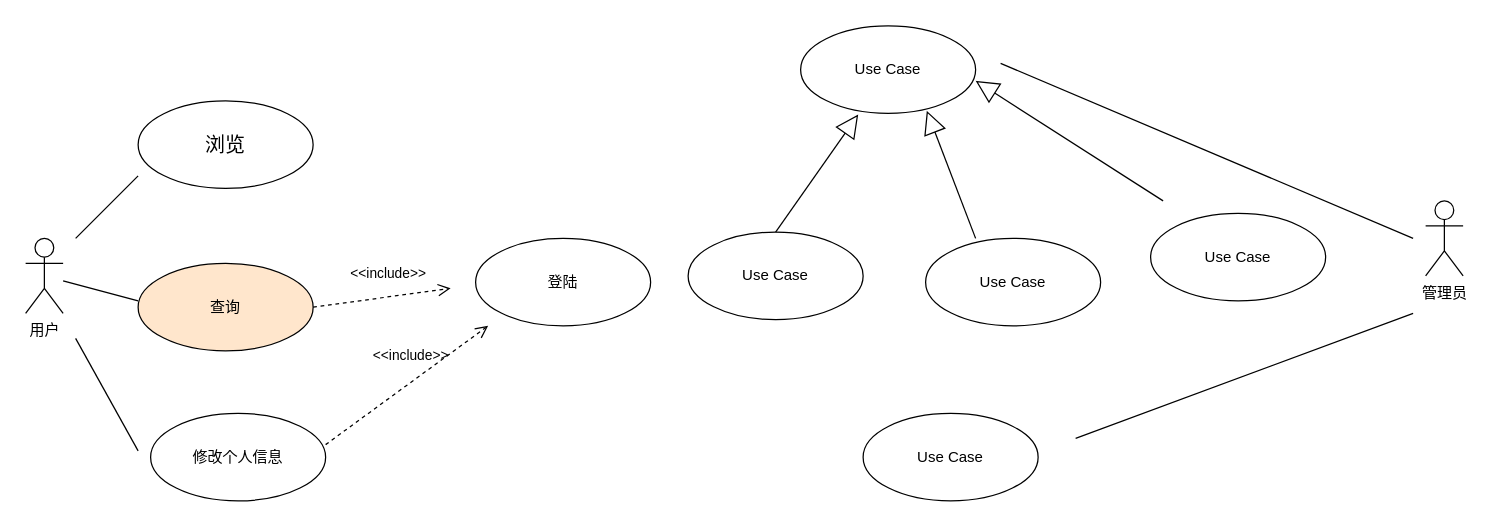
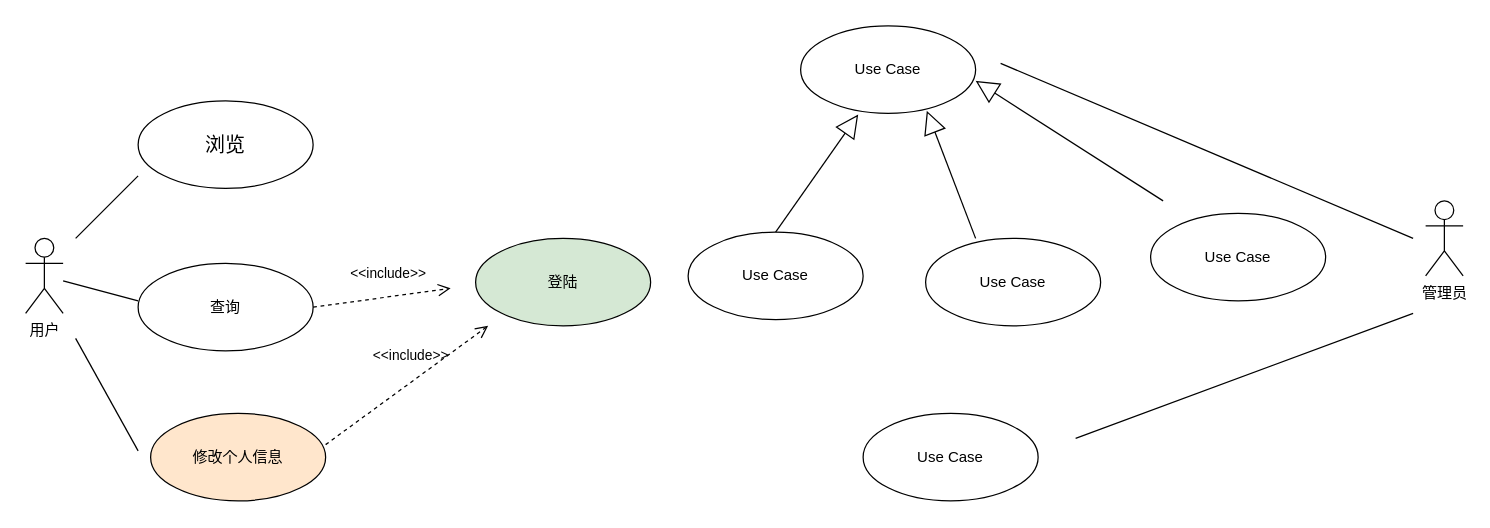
(563, 282) -> (563, 282)
(226, 307) -> (226, 307)
(238, 457) -> (238, 457)
